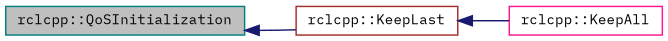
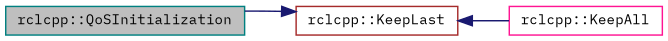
(278, 30) -> (263, 11)
